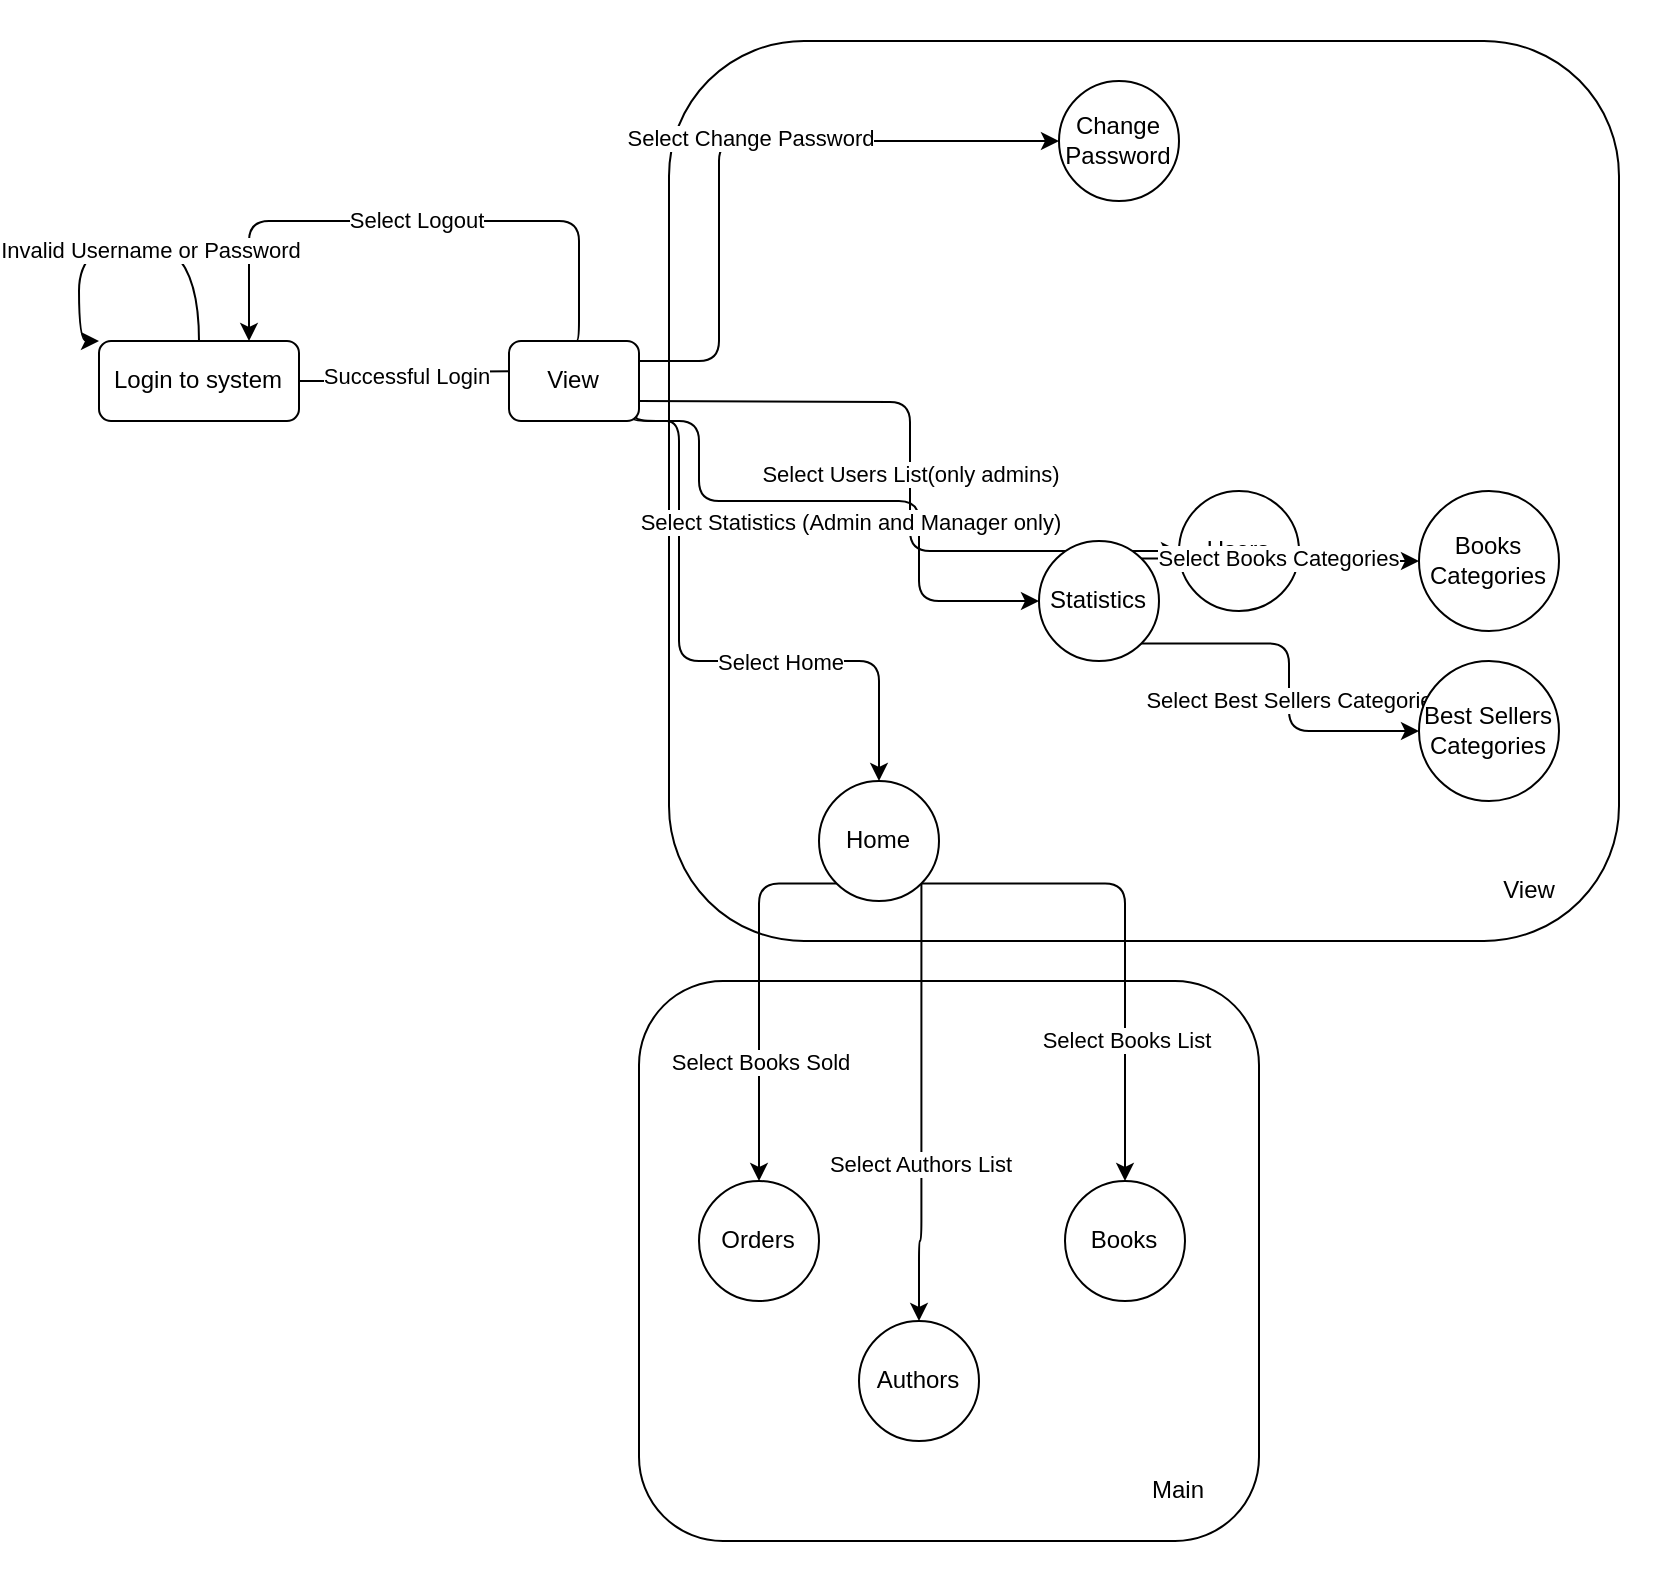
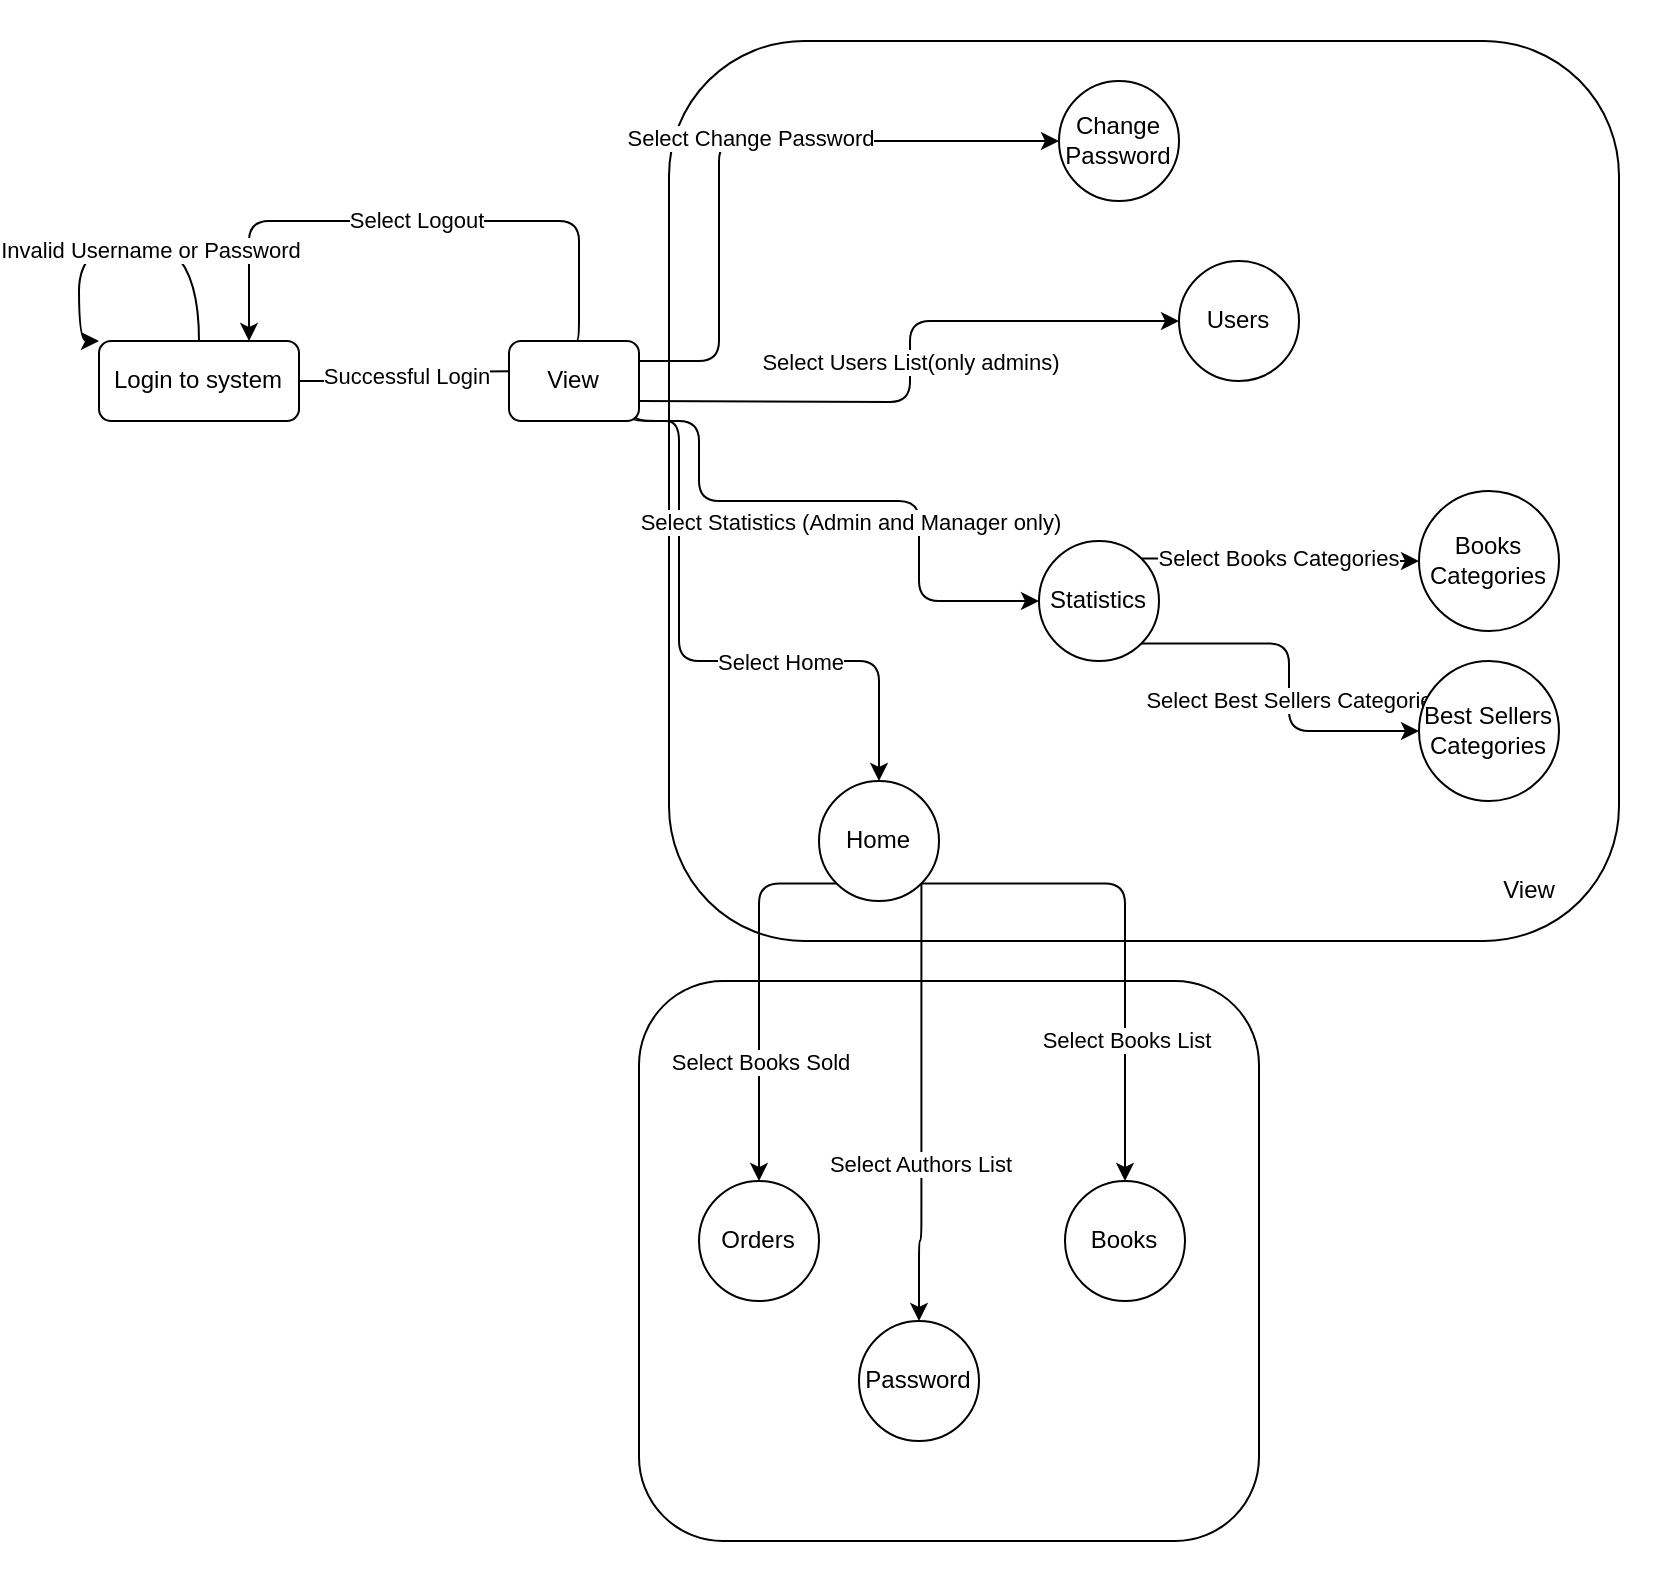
(1239, 551) -> (1239, 321)
(919, 1381) -> (919, 1381)
(1179, 1491) -> none
